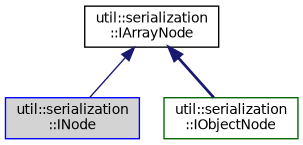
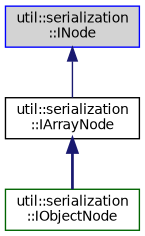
(107, 78) -> (72, 79)
